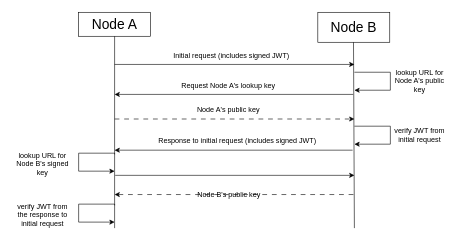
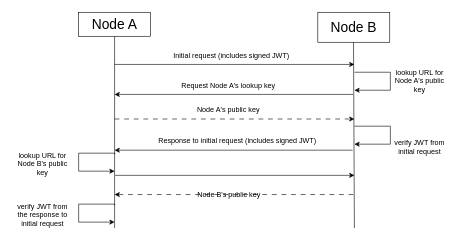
(420, 135) -> (420, 147)
(42, 164) -> (42, 164)
